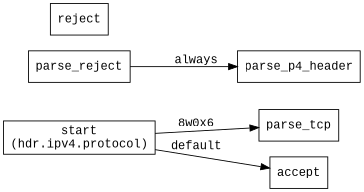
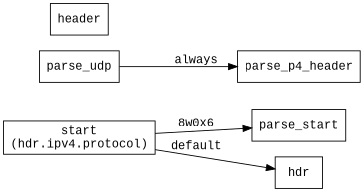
(79, 19) -> (79, 19)
(79, 67) -> (79, 67)
(299, 125) -> (299, 125)
(299, 173) -> (299, 173)
